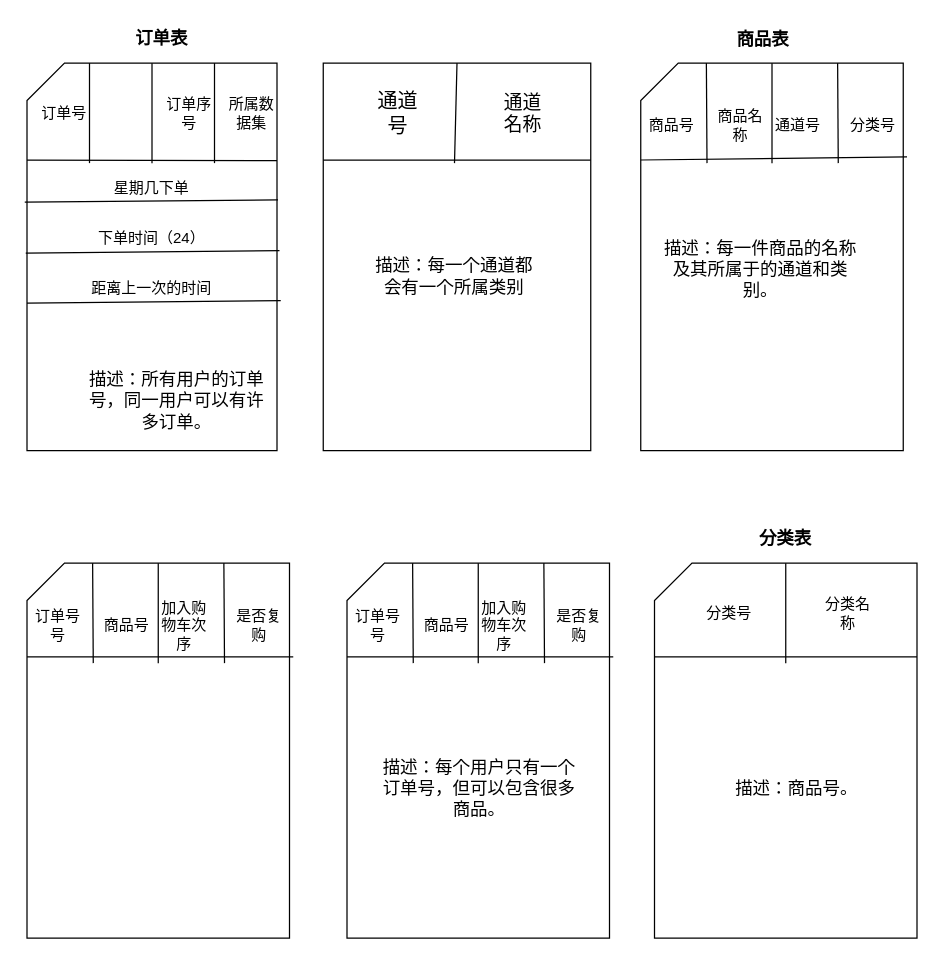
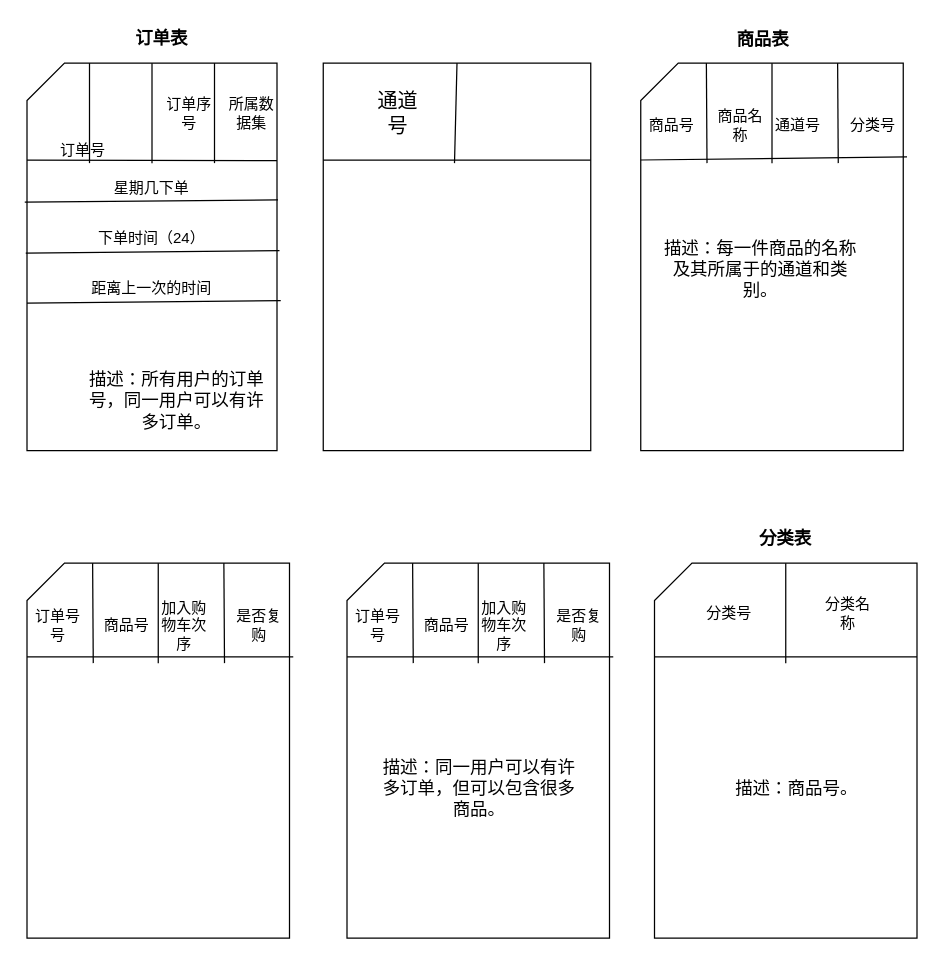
(64, 113) -> (83, 151)
(523, 113) -> none
(454, 276) -> none
(479, 788) -> (479, 788)
